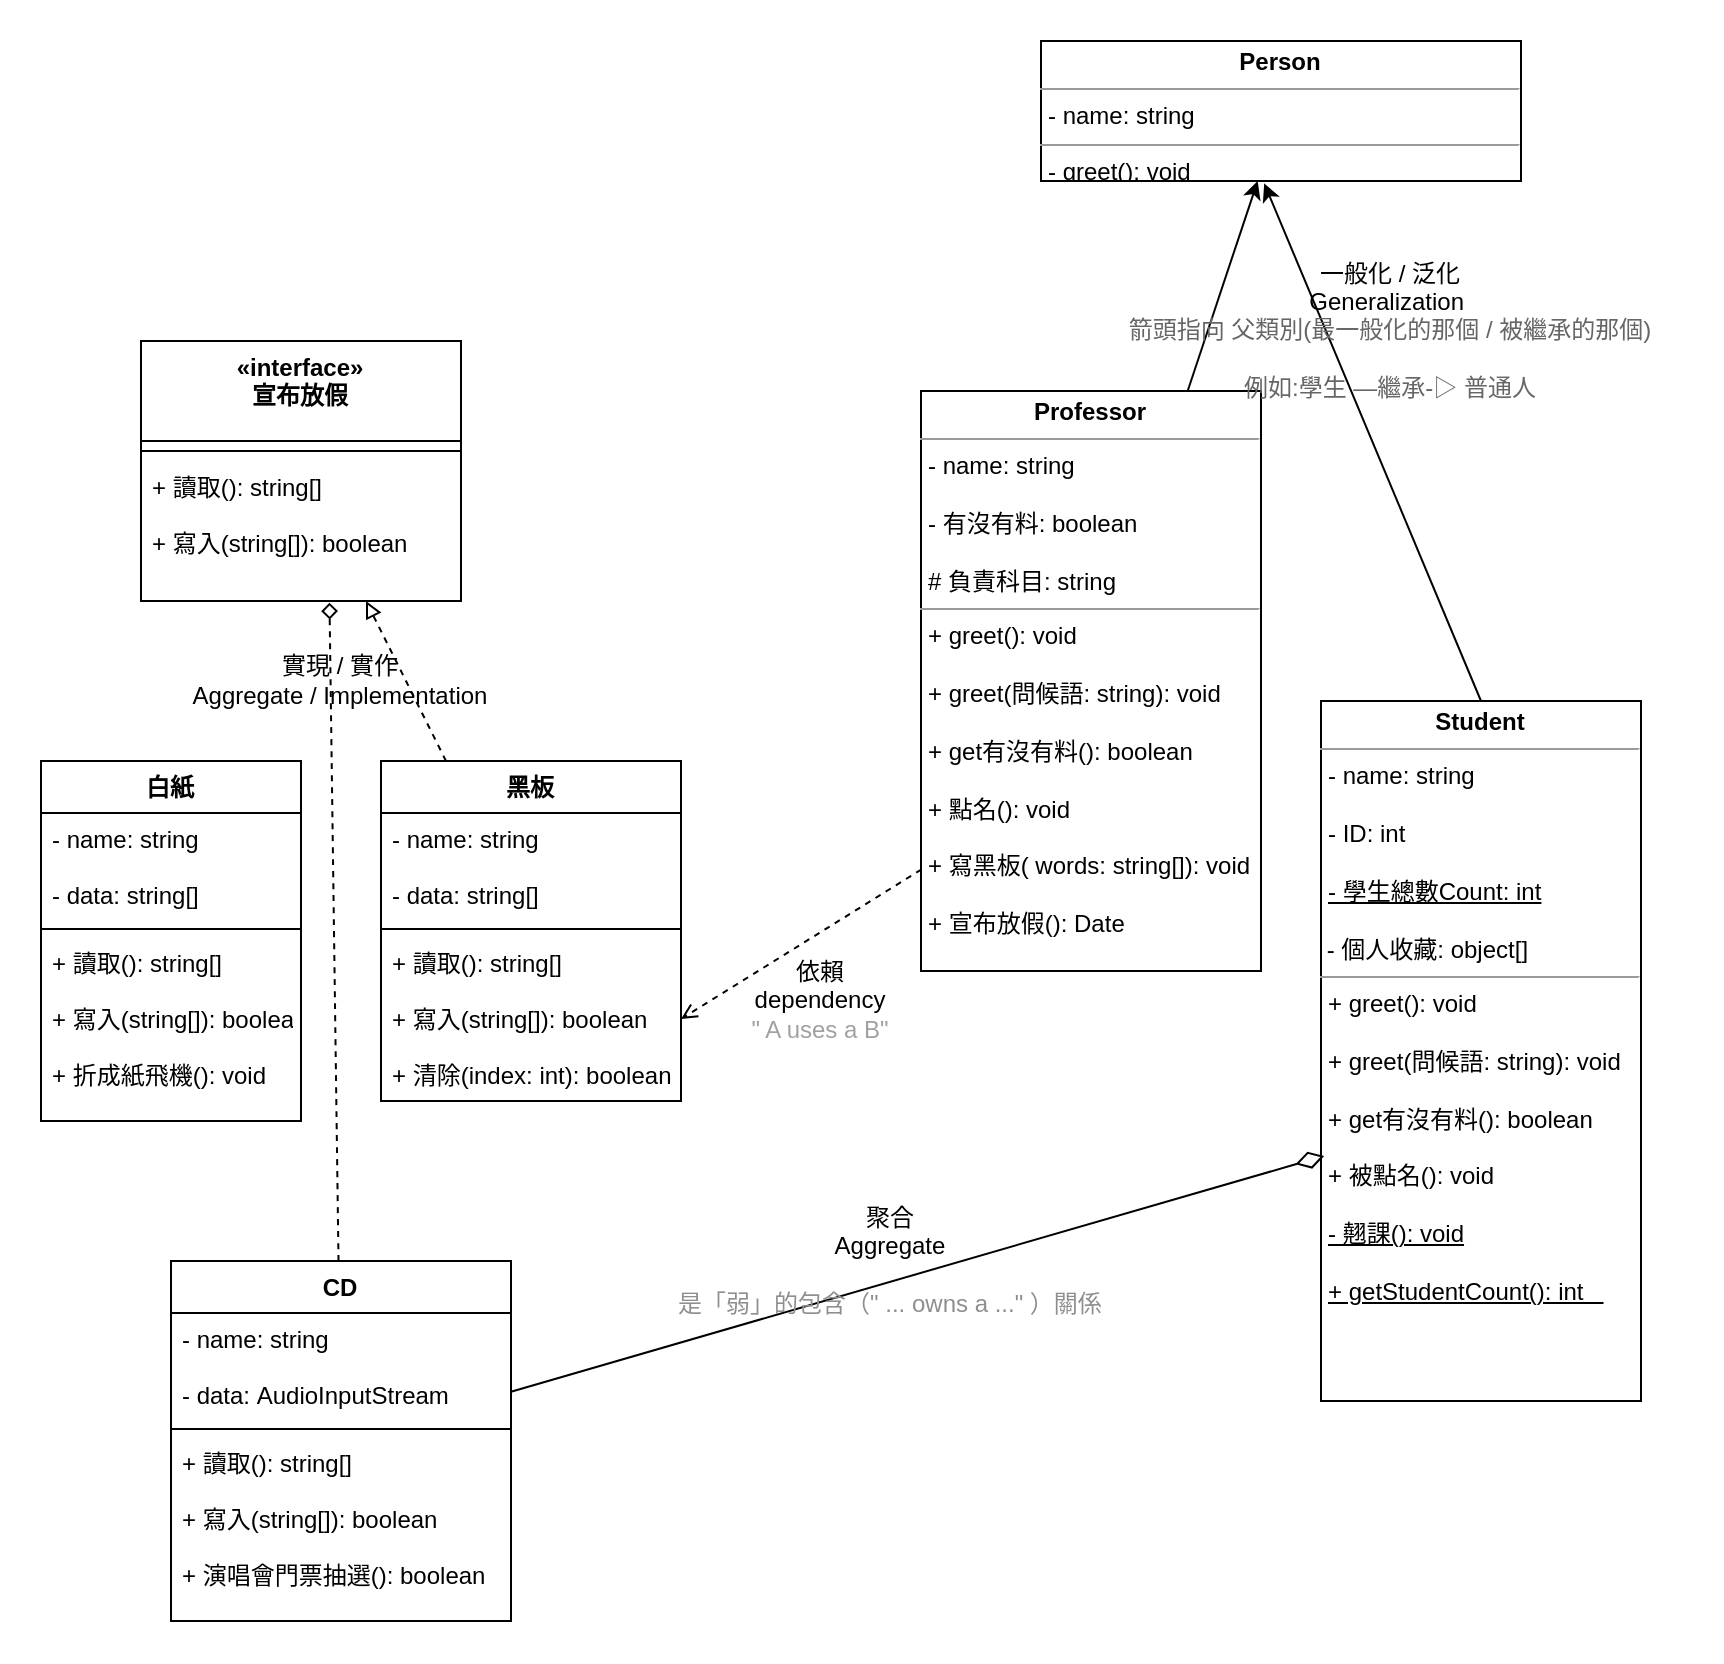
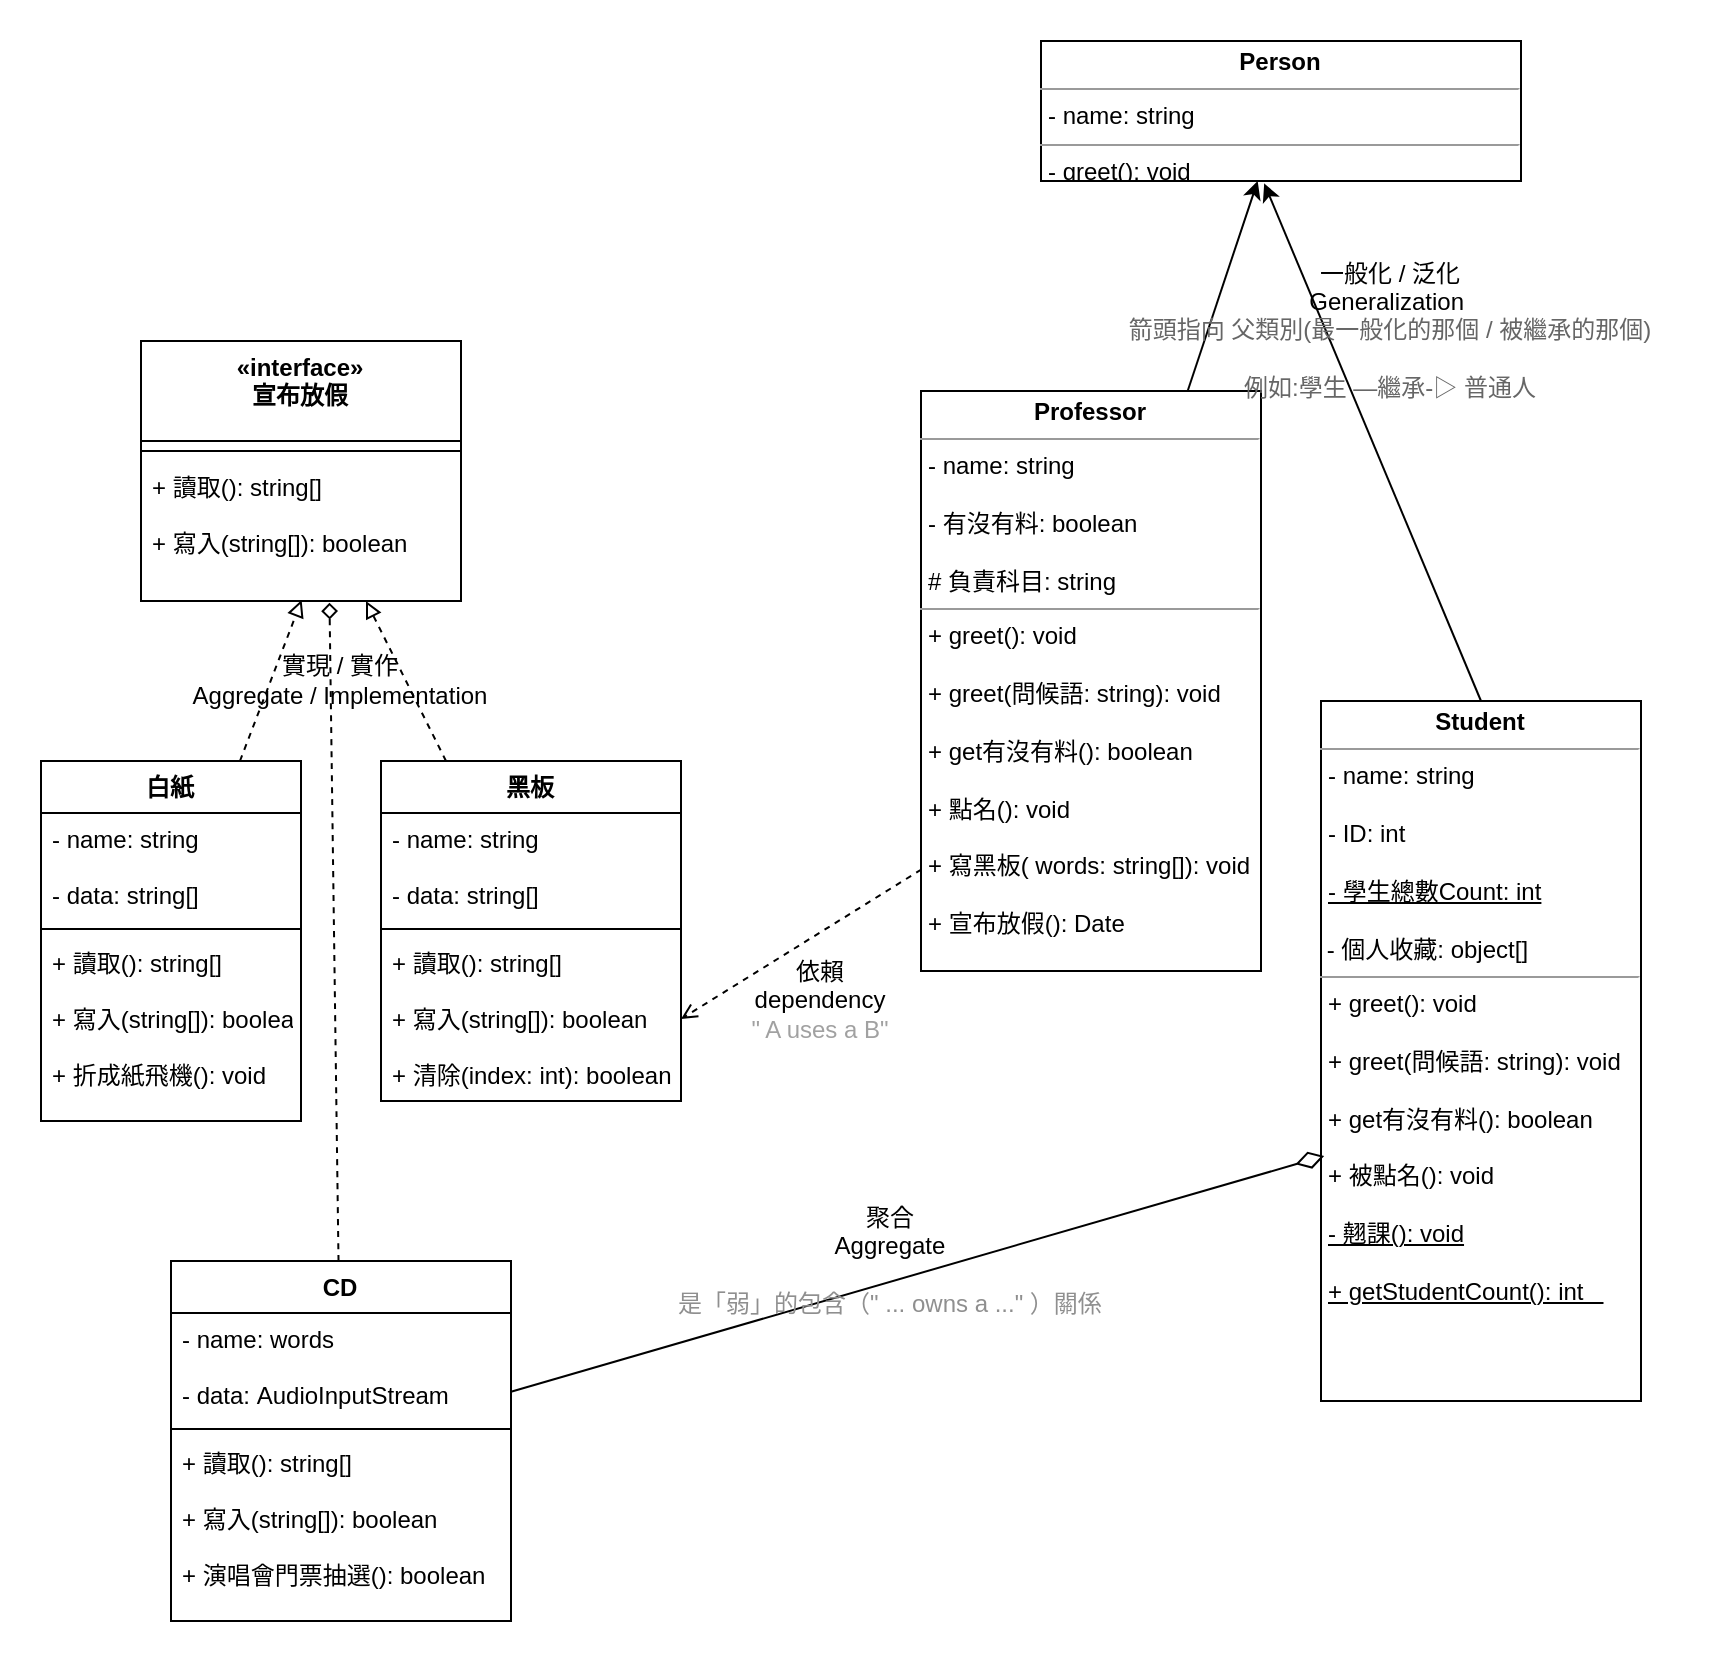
none -> (268, 688)
(264, 1340) -> (260, 1340)
